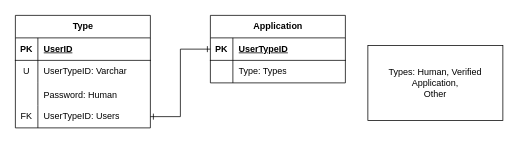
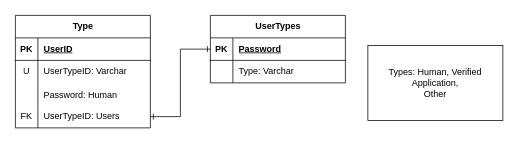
(278, 27) -> (278, 27)
(264, 49) -> (259, 49)
(264, 72) -> (269, 72)
